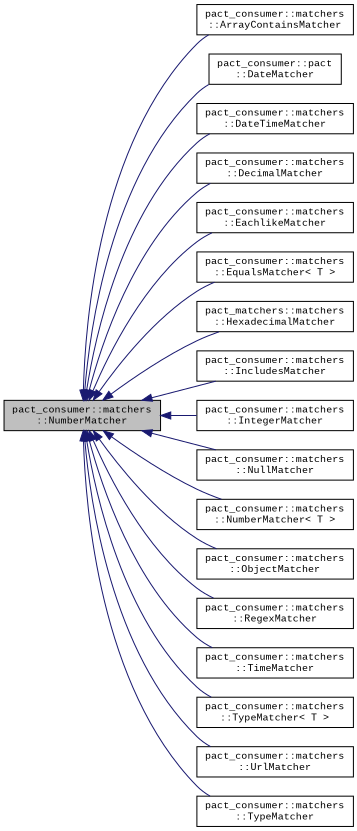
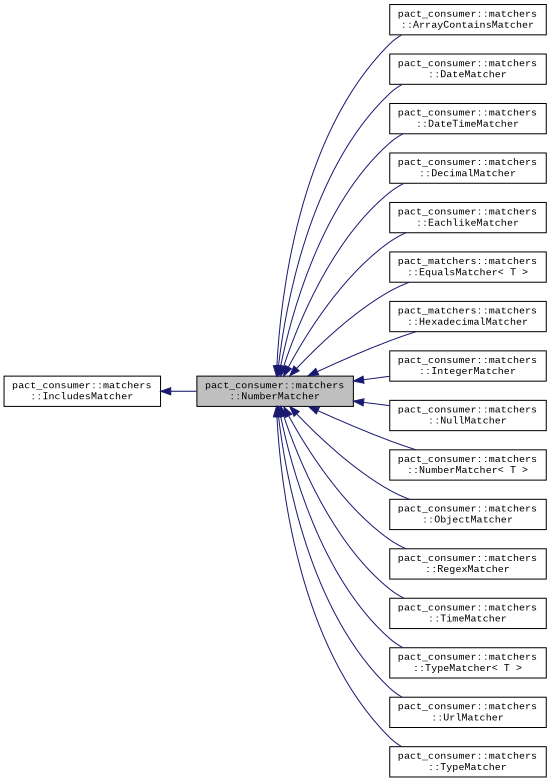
(275, 69) -> (468, 69)
(275, 267) -> (468, 267)
(184, 389) -> (184, 391)
